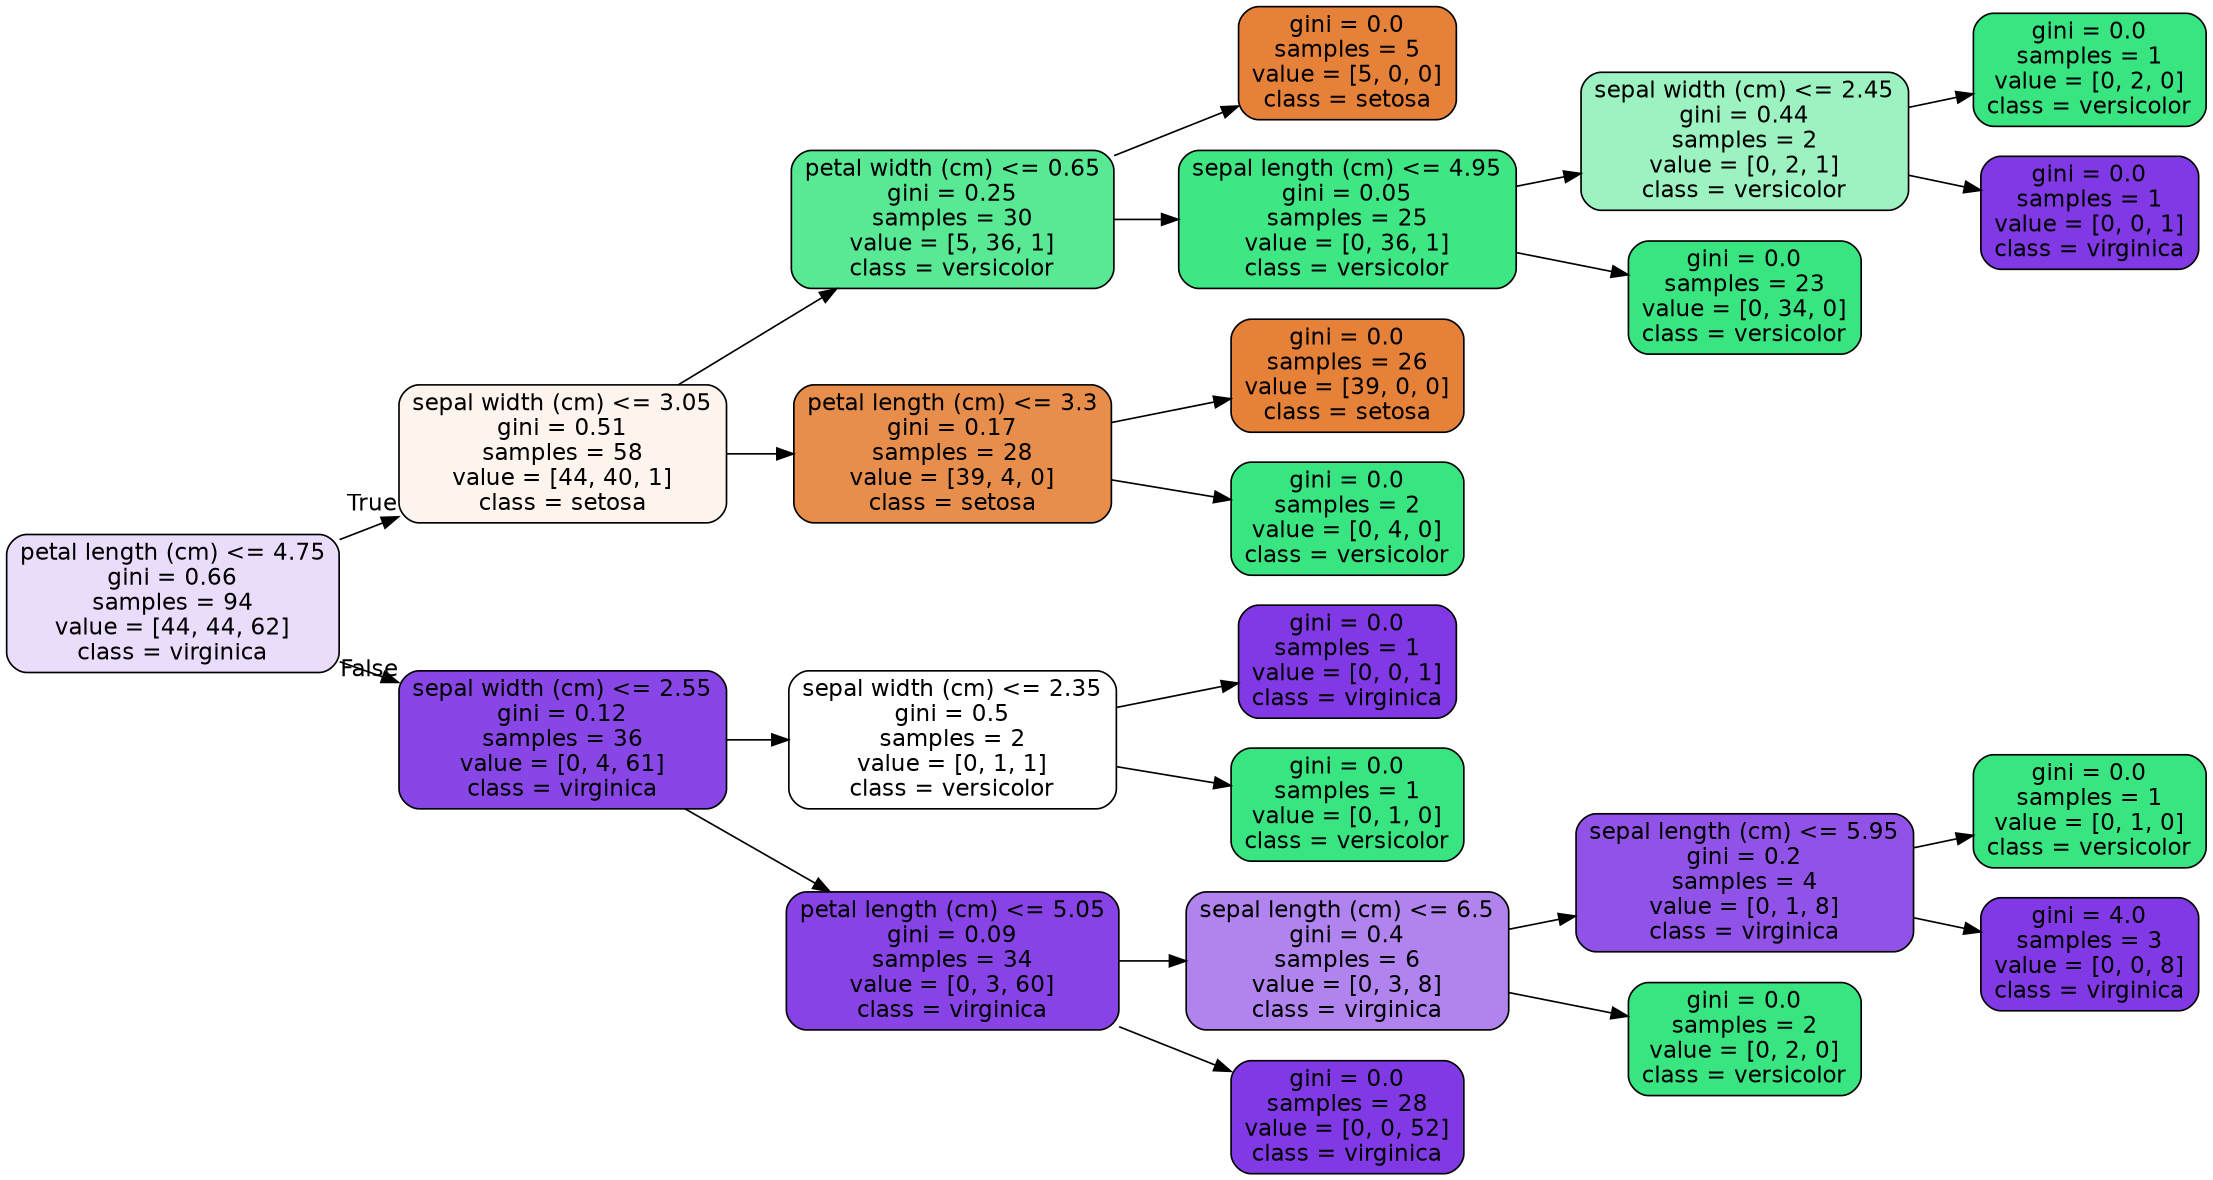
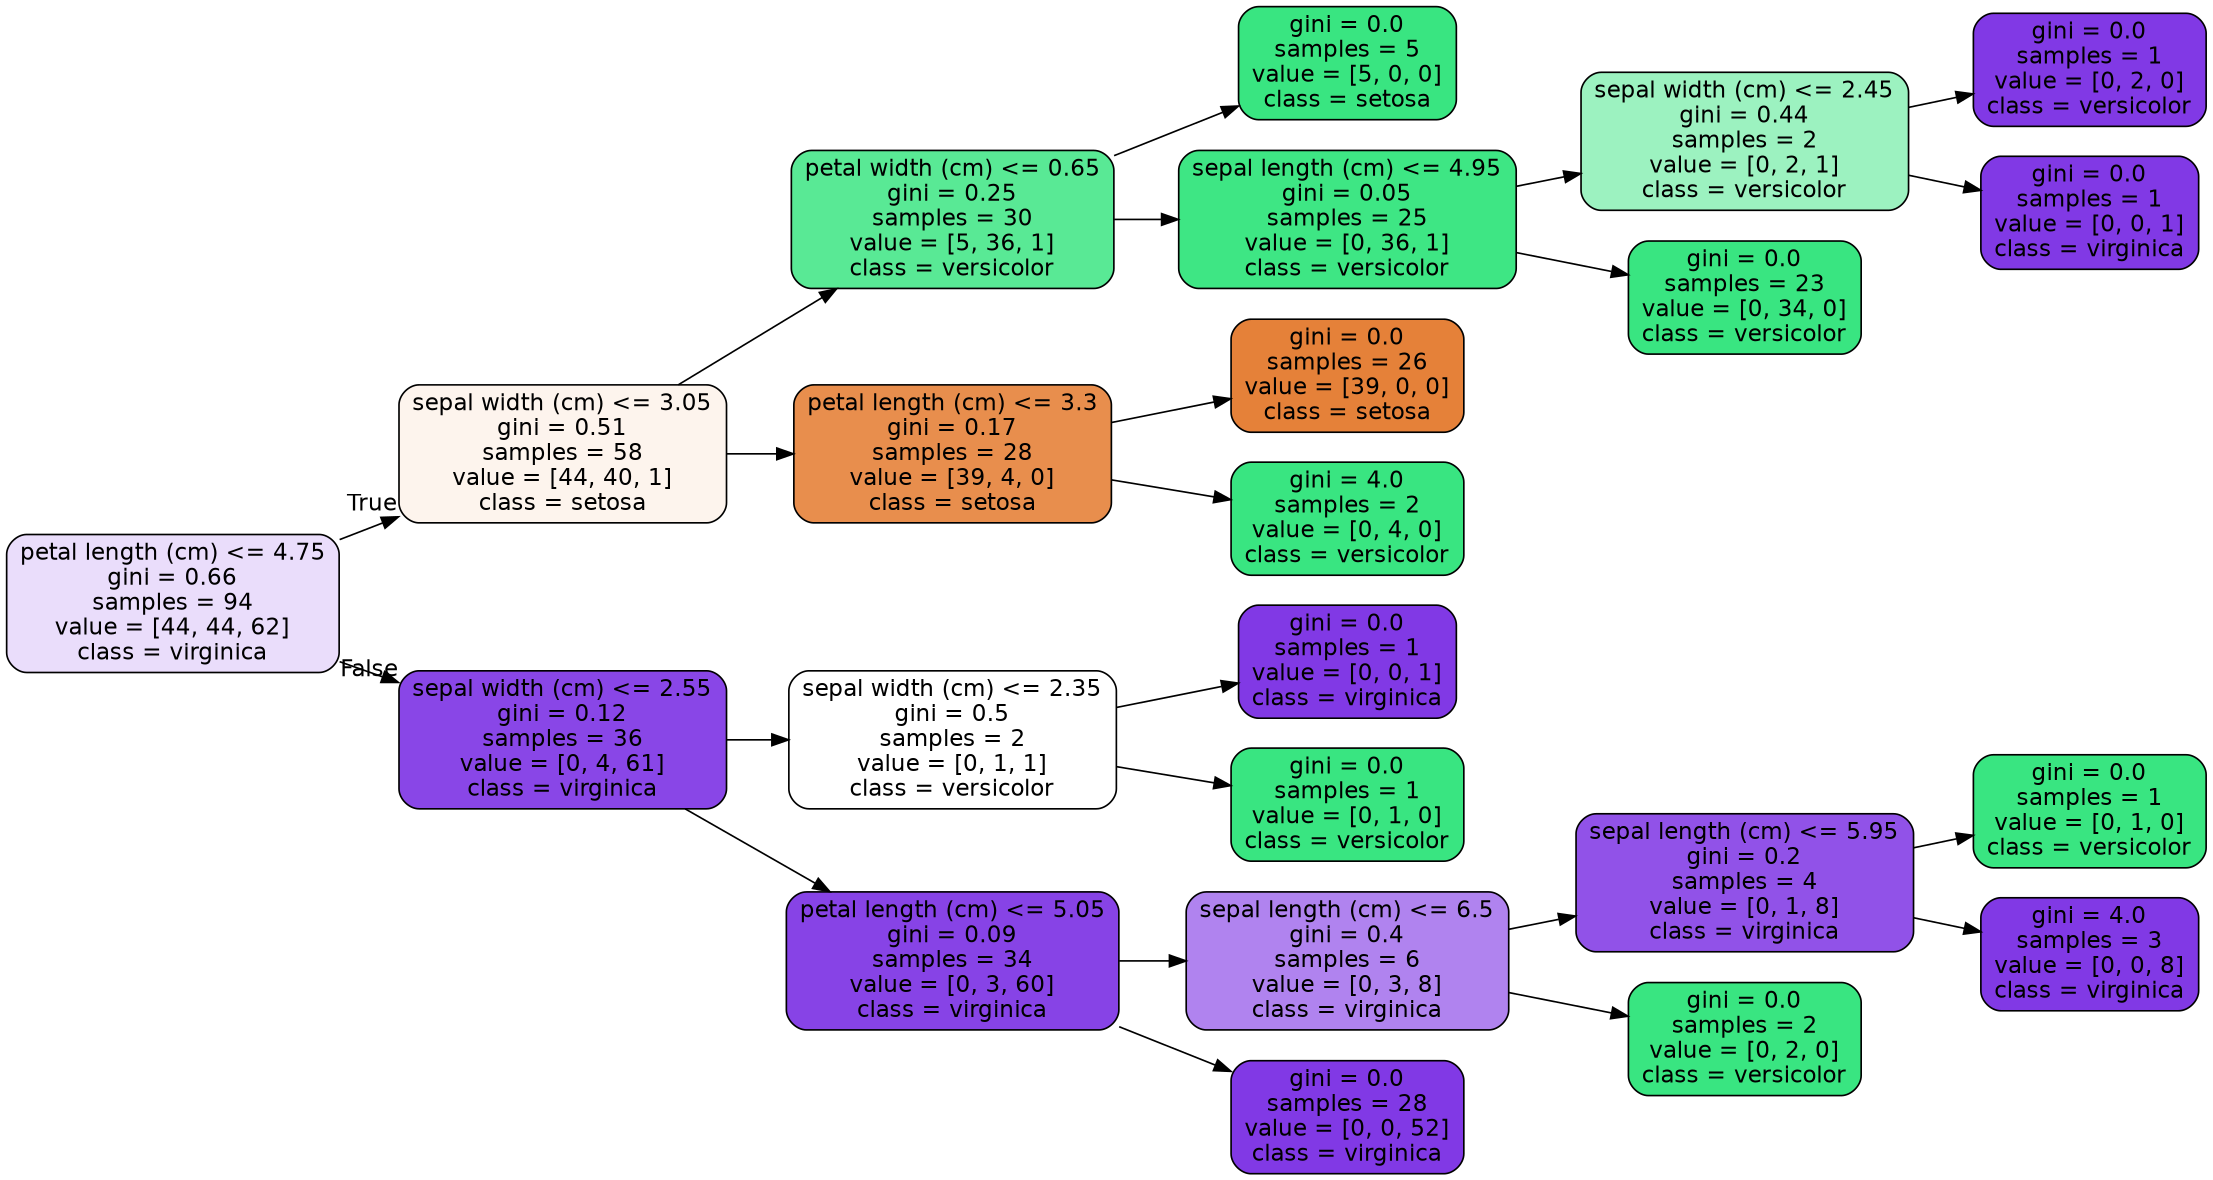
(1347, 63) -> (1347, 63)
(2090, 70) -> (2090, 70)
(1347, 519) -> (1347, 519)
